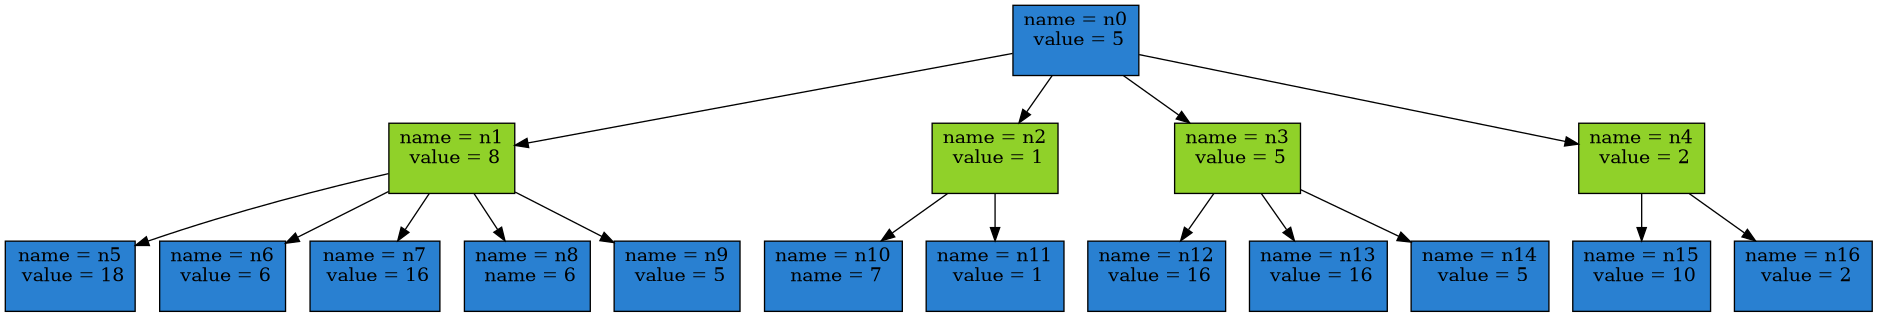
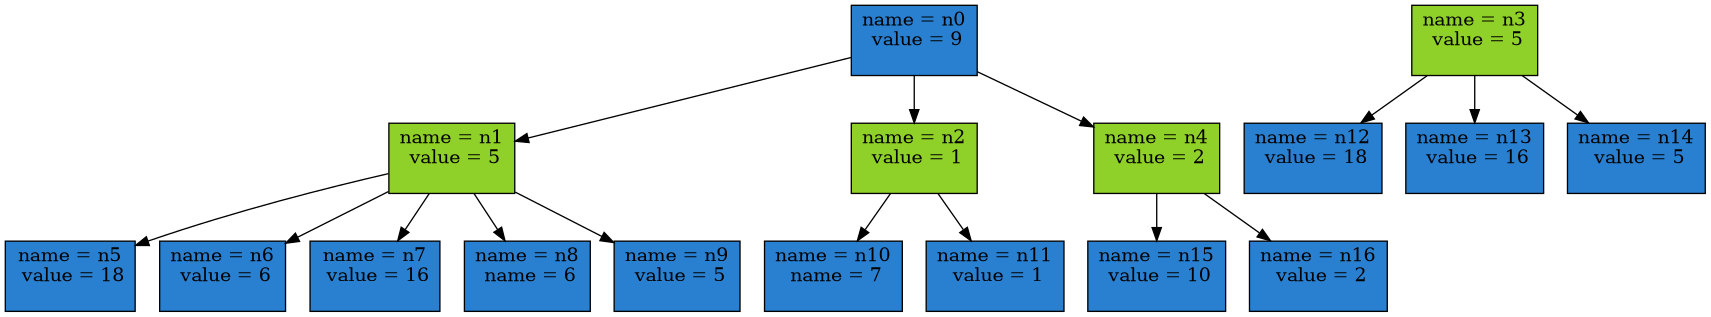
(1076, 40) -> (914, 40)
(1151, 95) -> none
(452, 158) -> (452, 158)
(1157, 276) -> (1313, 158)
